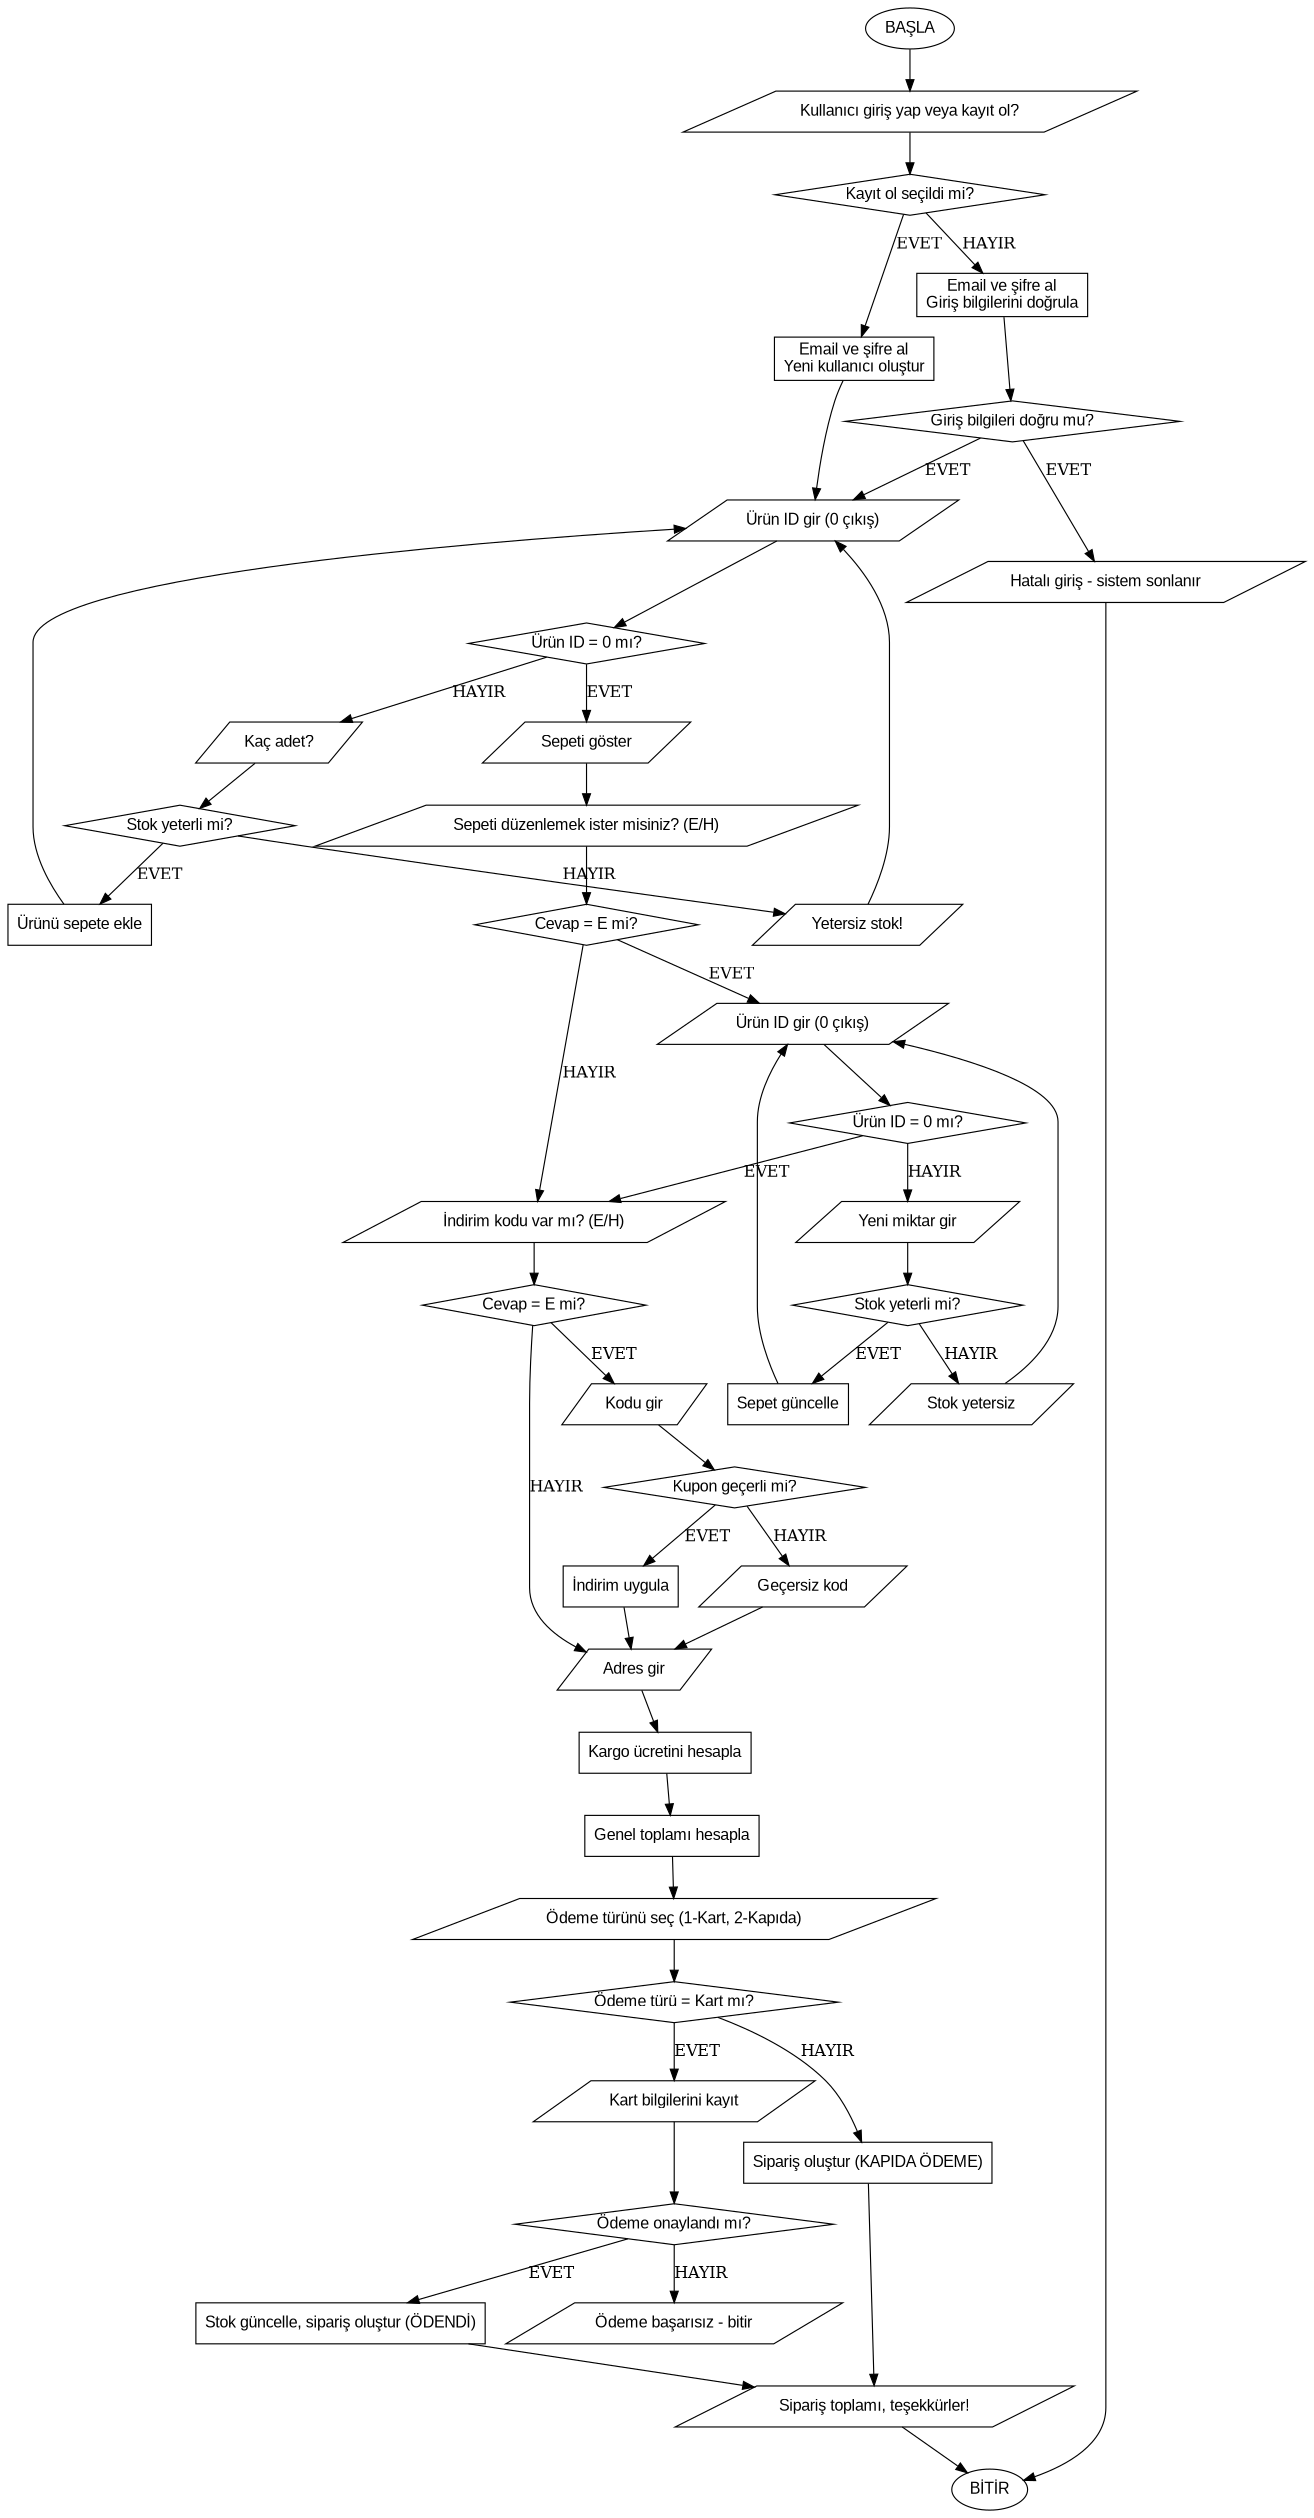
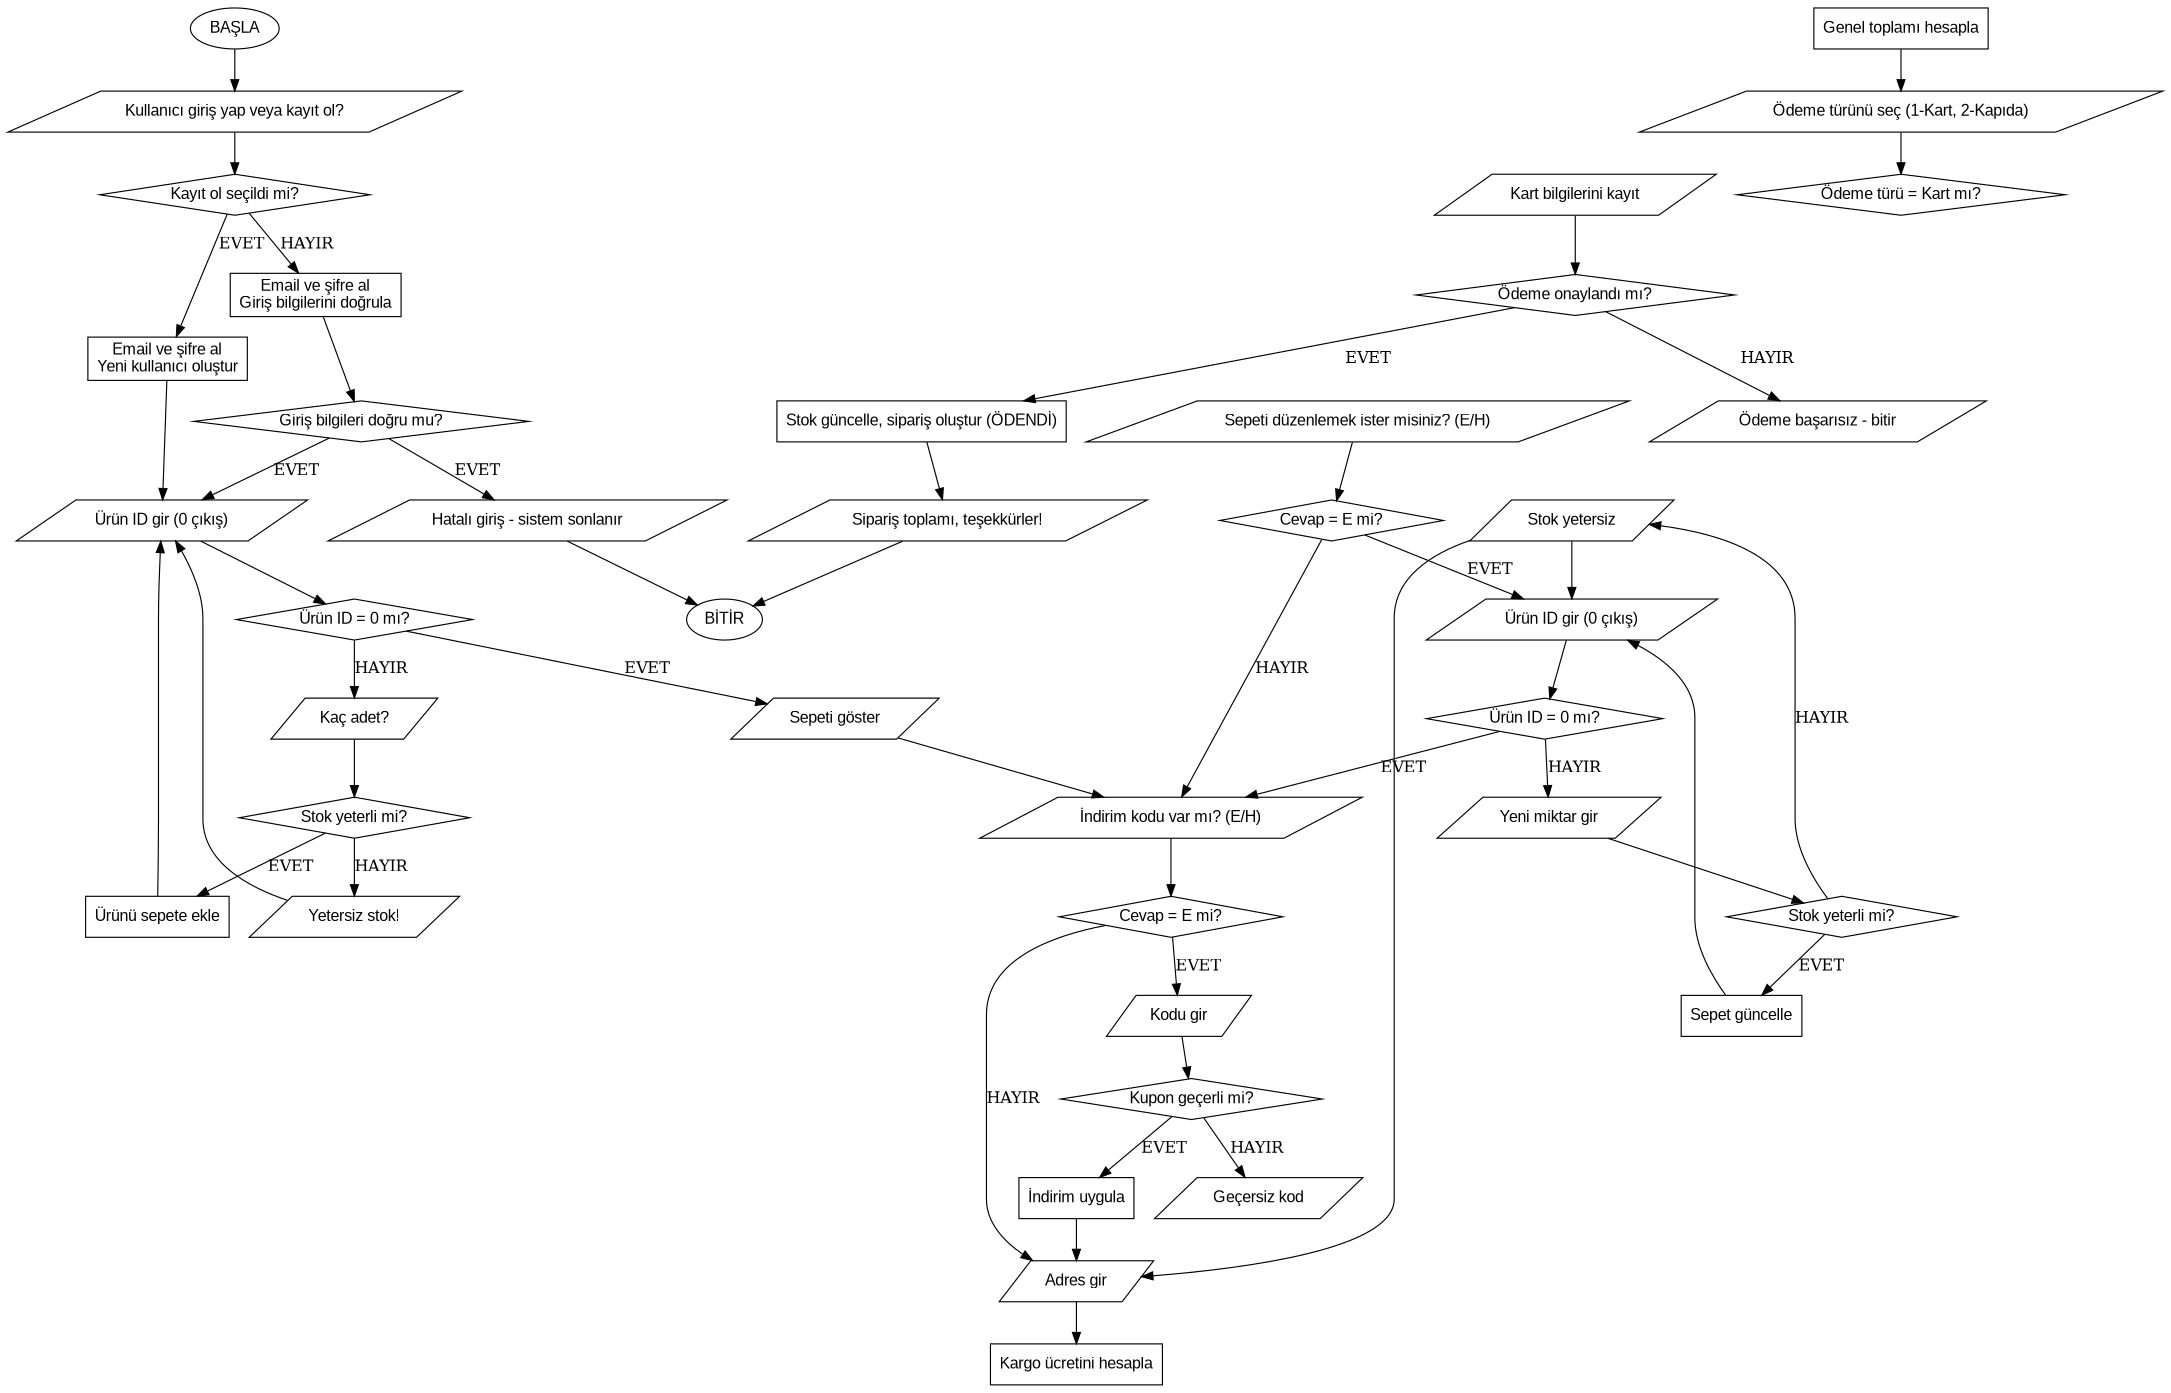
(587, 778) -> (995, 766)
(724, 1626) -> (1394, 983)
(668, 1789) -> none
(674, 2046) -> none
(868, 2163) -> none
